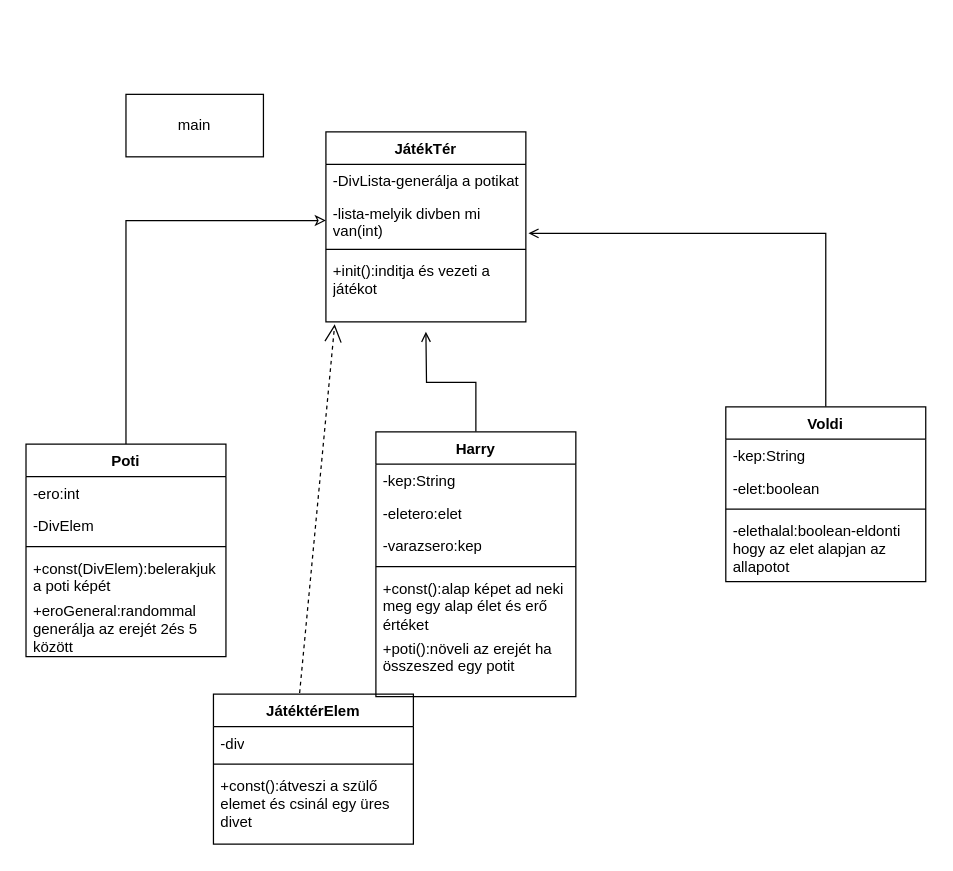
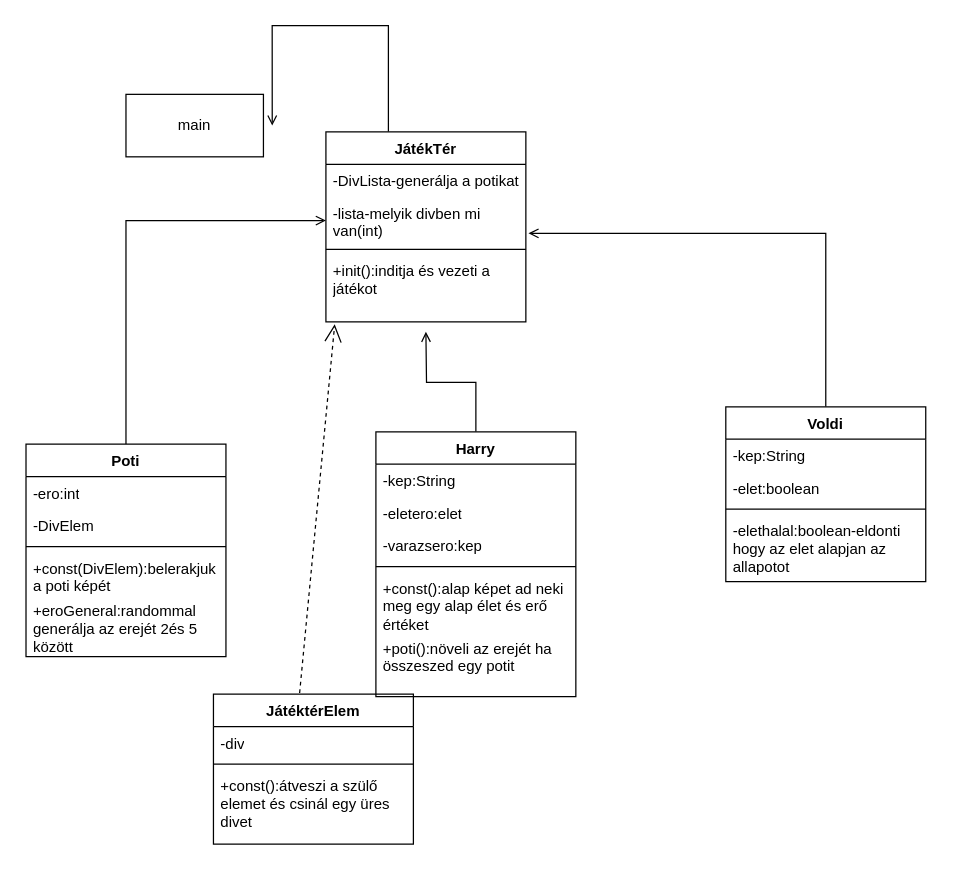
none -> (335, 26)
(316, 221) -> (318, 221)
